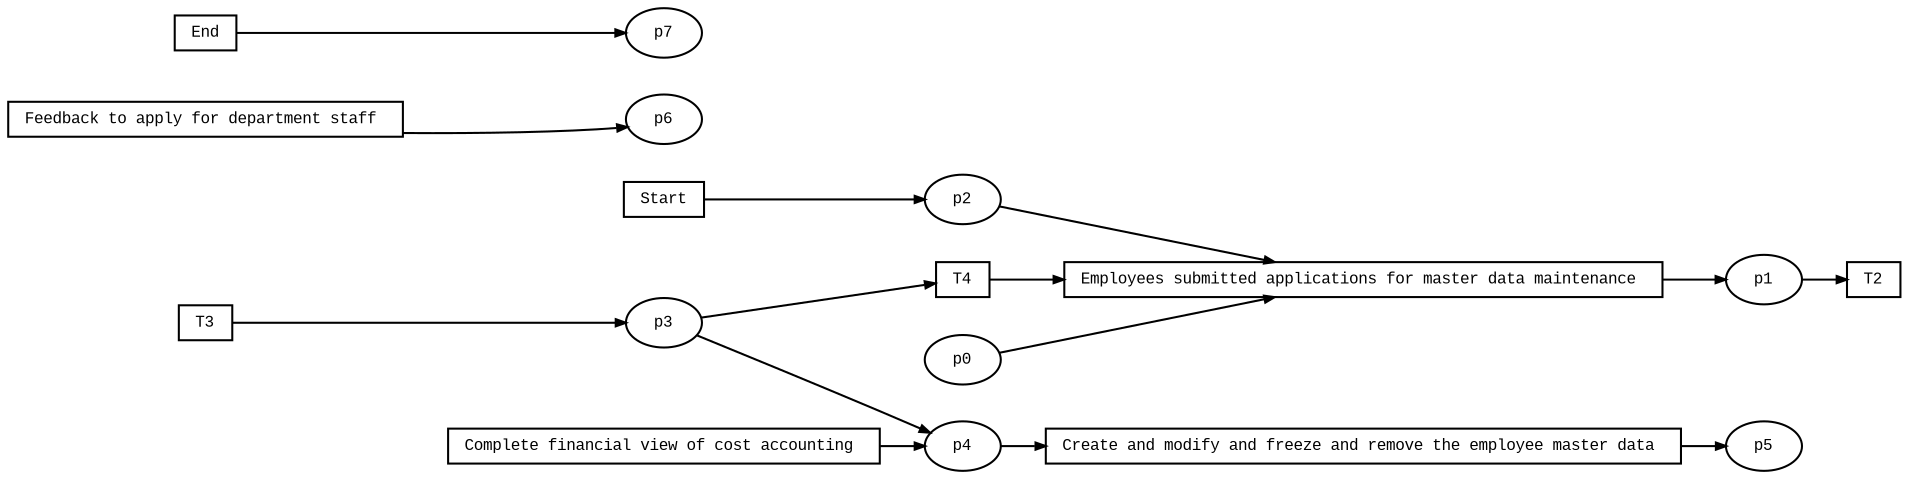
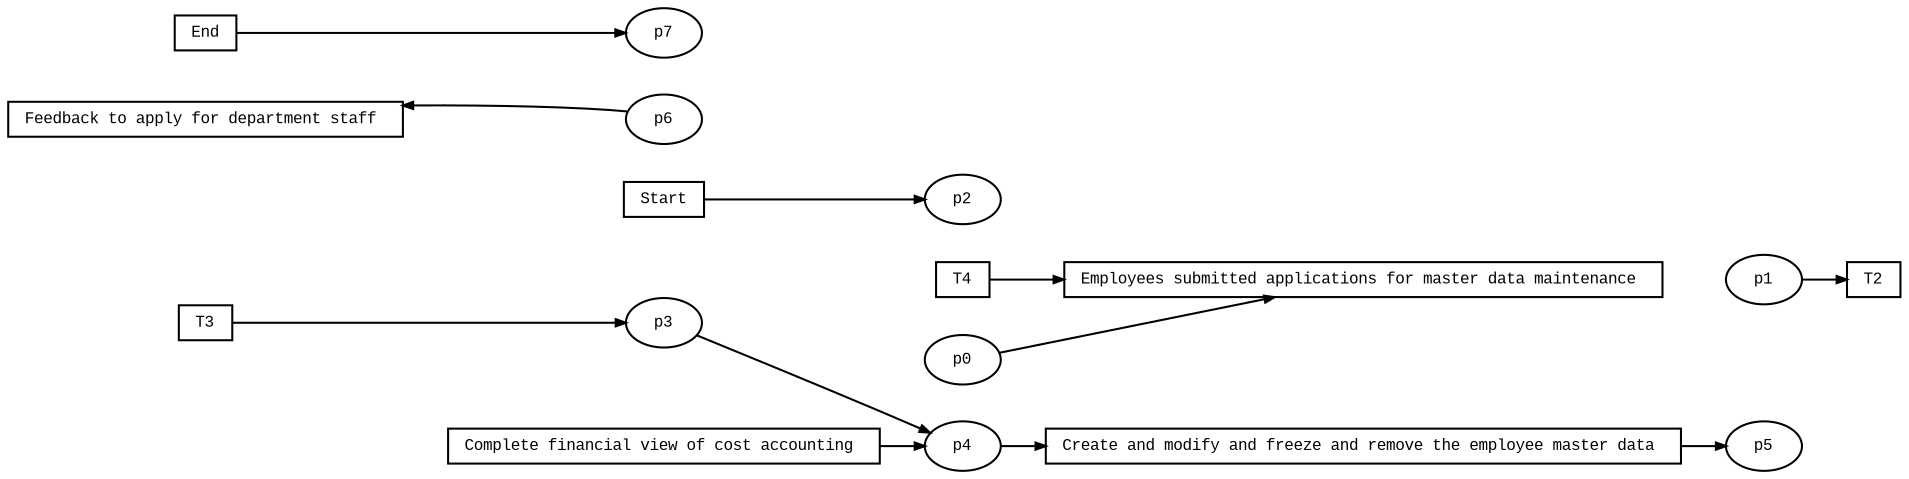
(510, 132) -> (521, 106)
(1132, 233) -> none
(1689, 280) -> none
(813, 301) -> none
